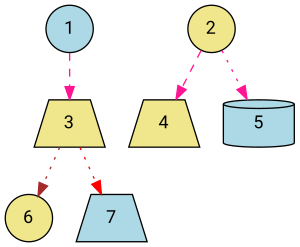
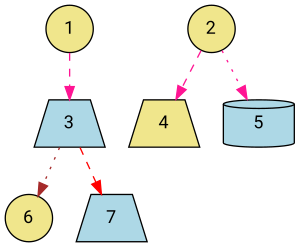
(70, 29) -> (70, 29)
(70, 124) -> (70, 124)
(88, 165) -> (88, 165)
